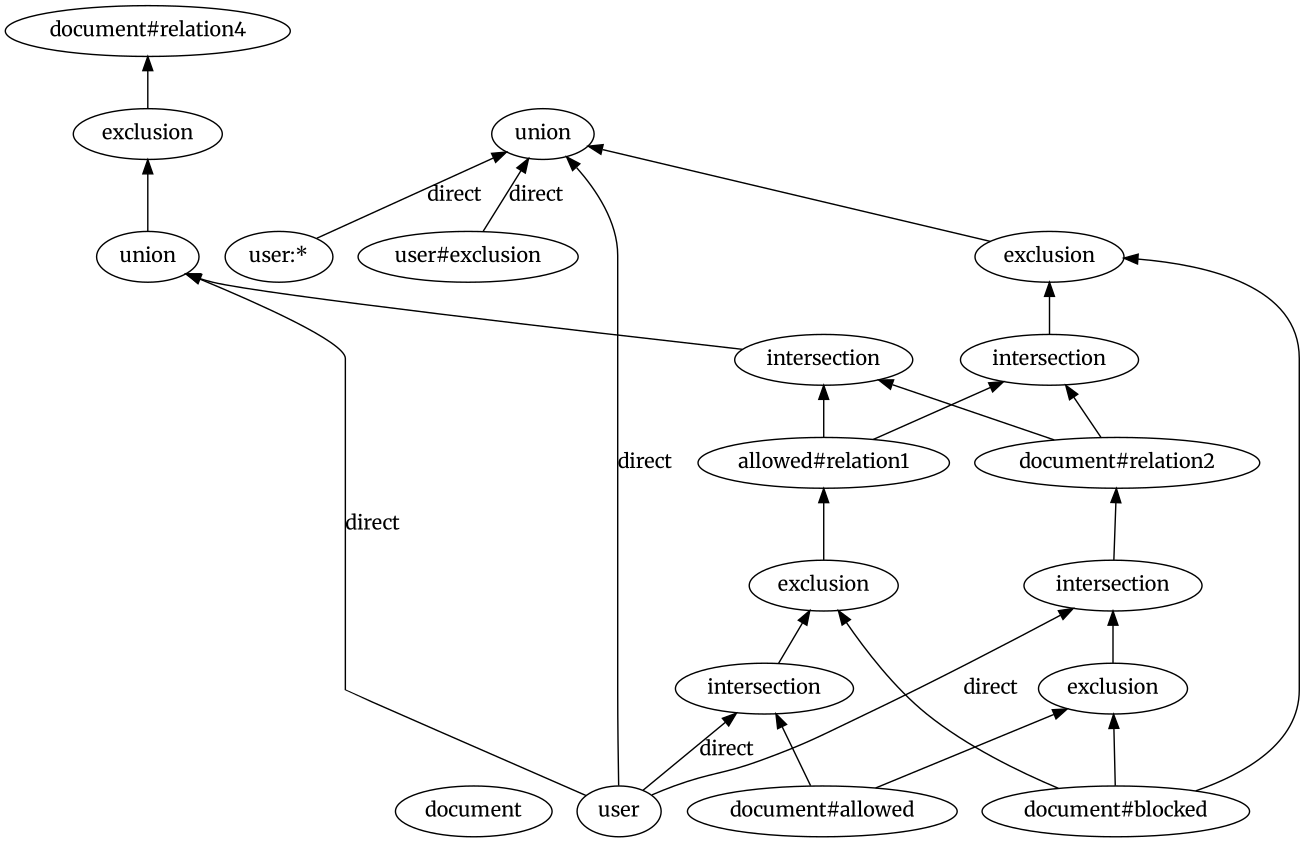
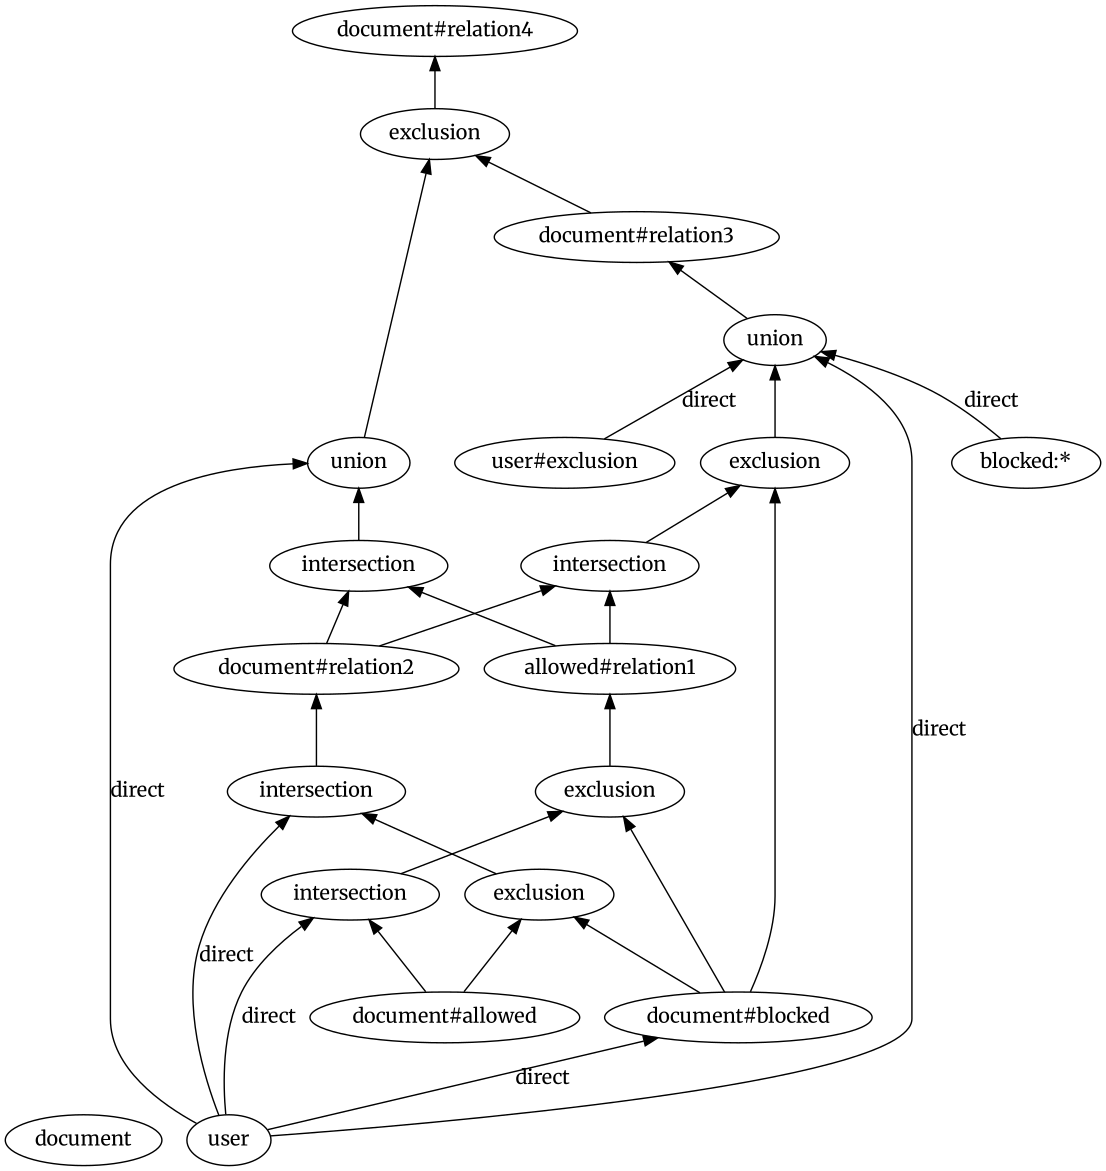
none -> (637, 237)
(279, 257) -> (1026, 463)
none -> (456, 1085)
